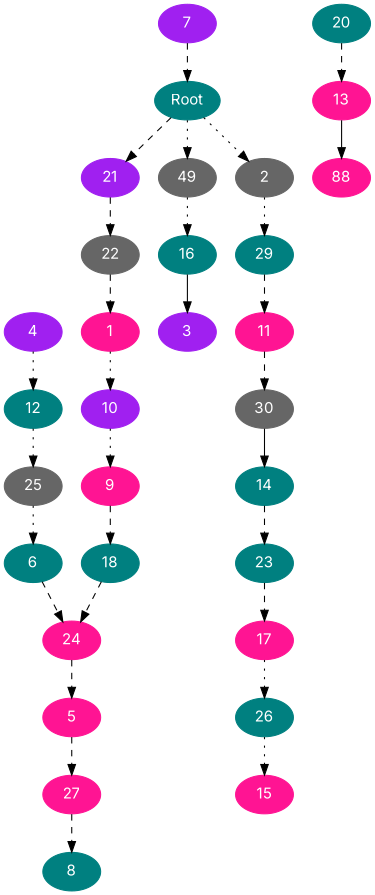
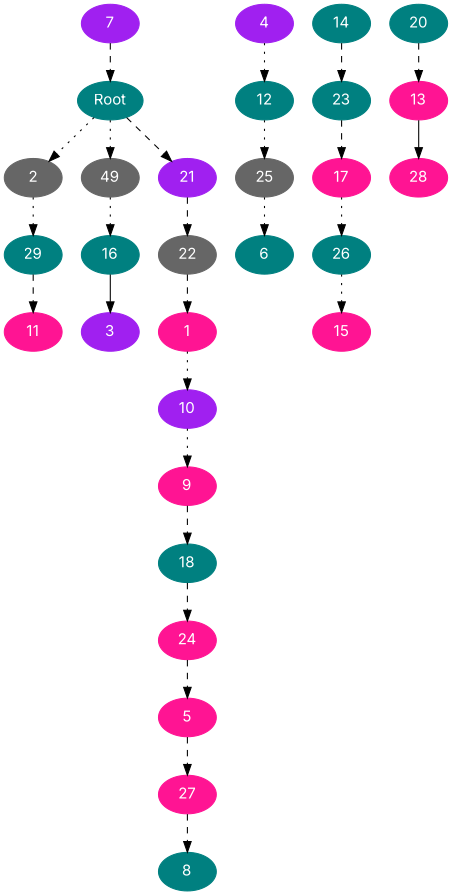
(342, 178) -> (419, 178)
(264, 409) -> none
(50, 597) -> none
